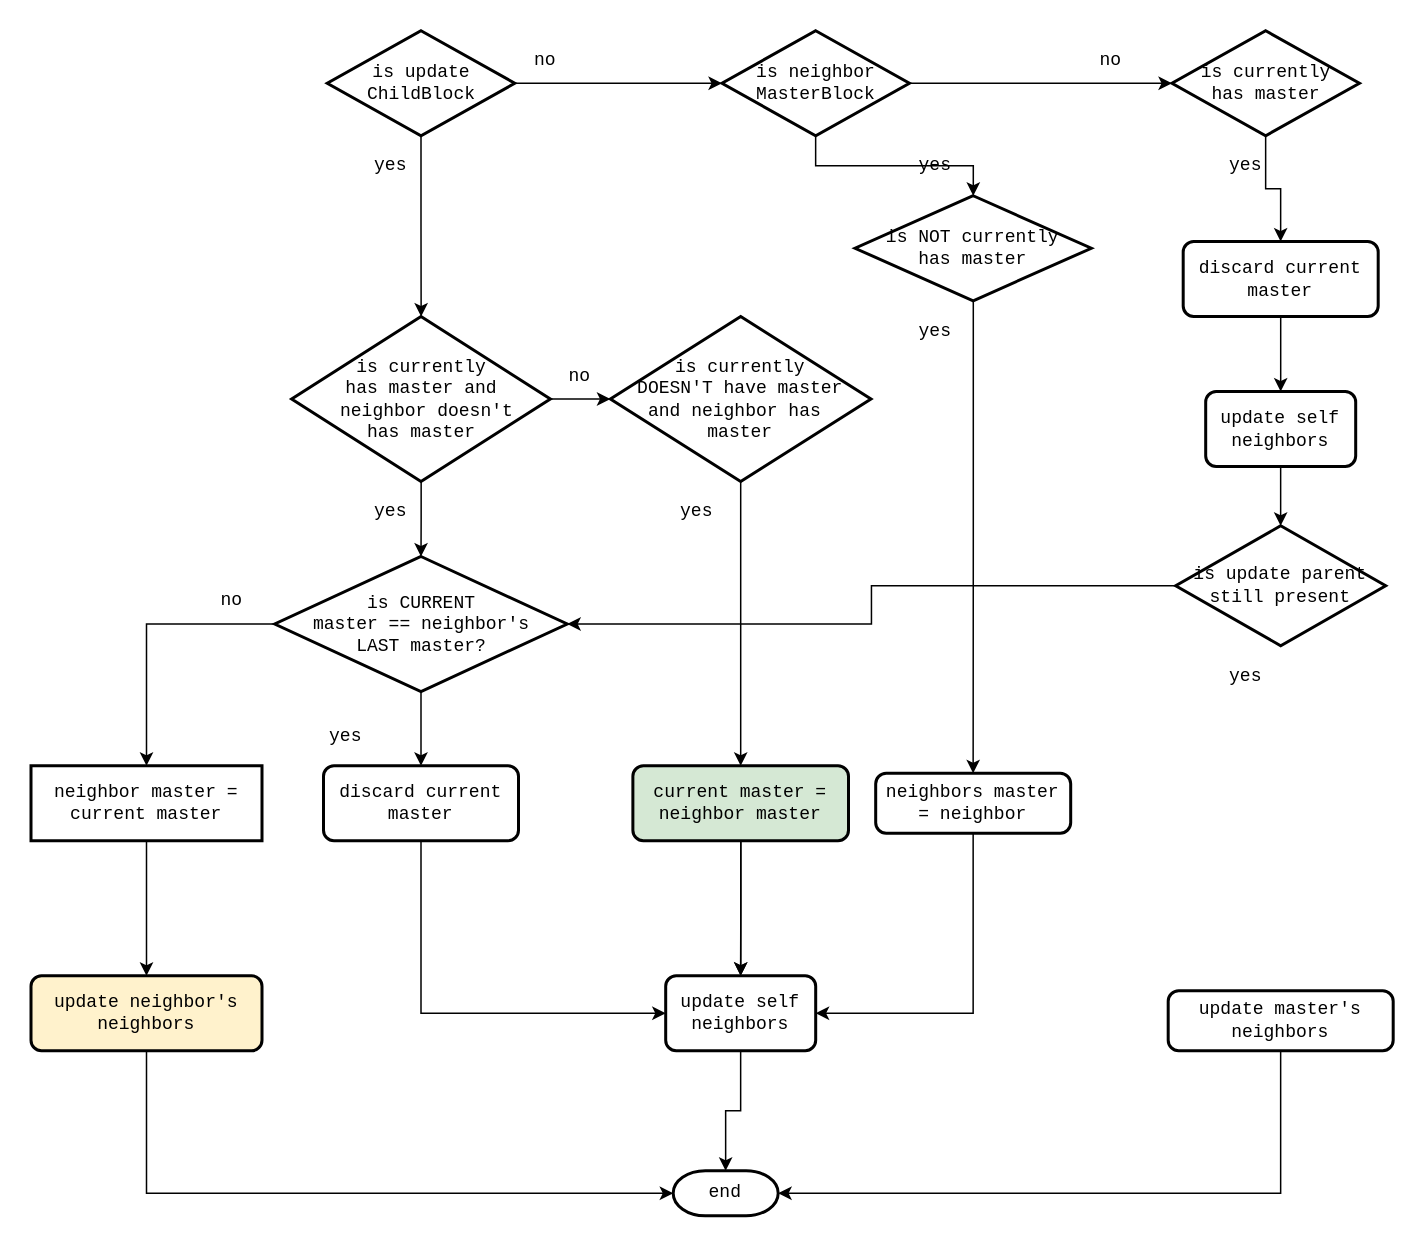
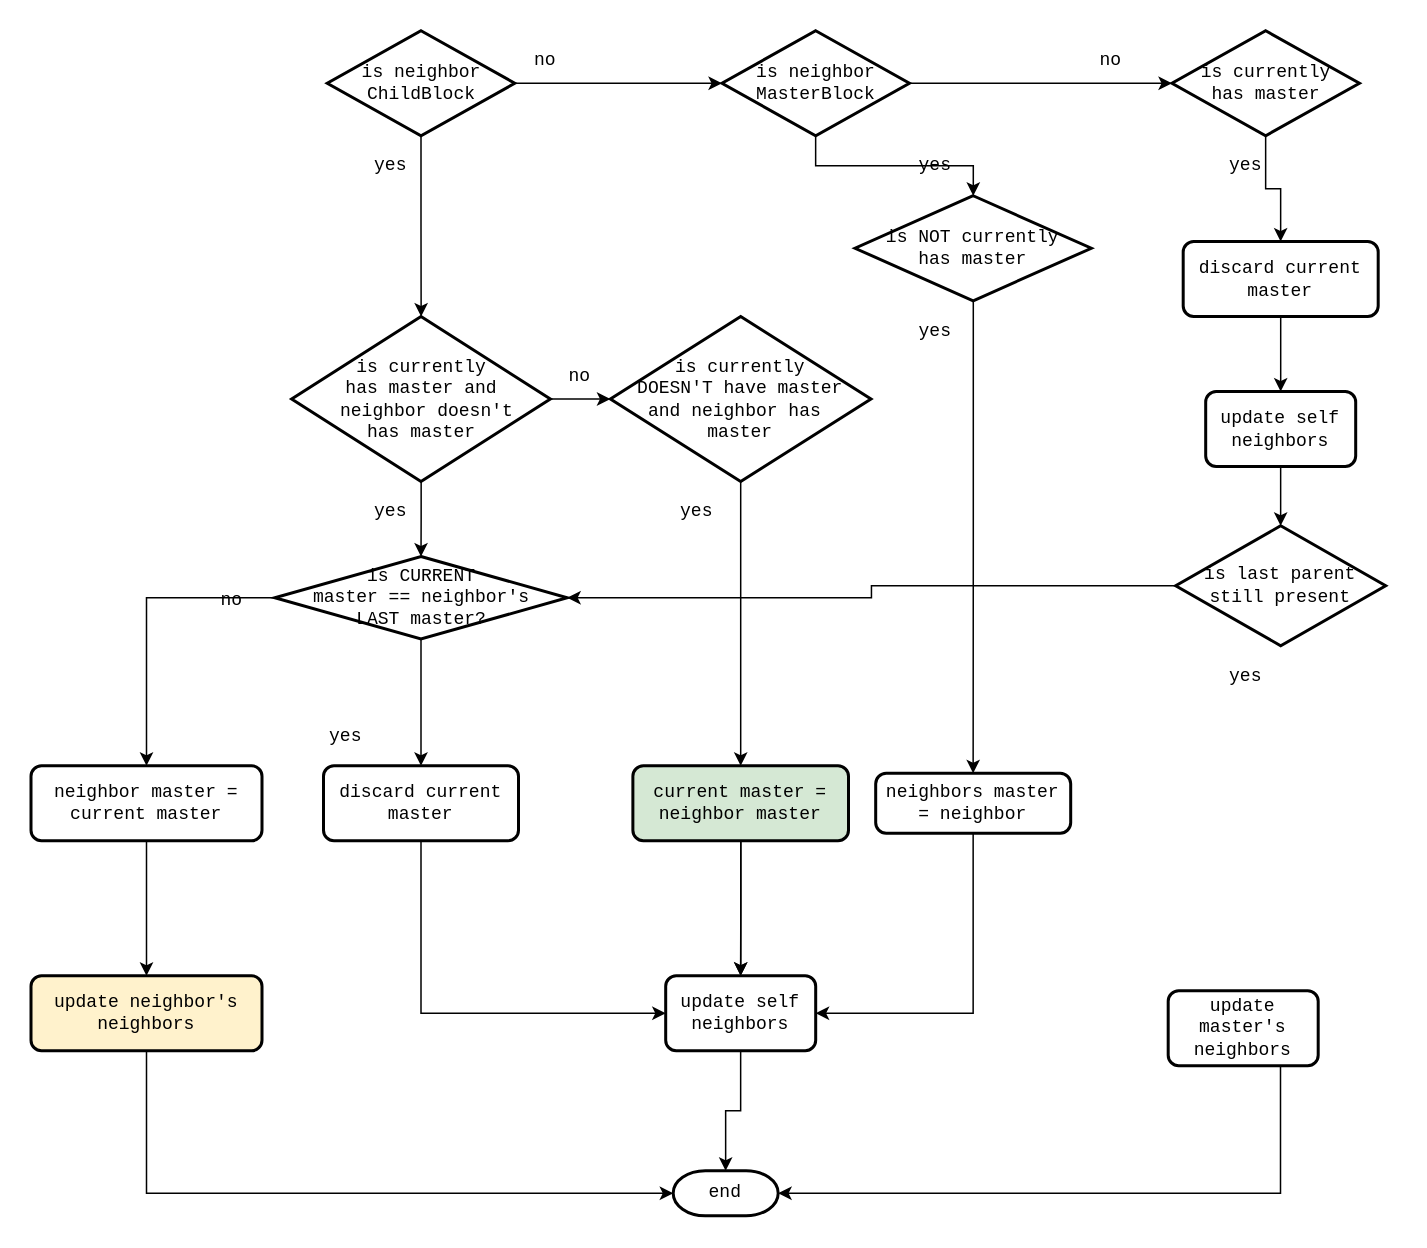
(422, 83) -> (422, 83)
(1280, 586) -> (1280, 586)
(421, 624) -> (421, 598)
(146, 803) -> (146, 803)
(1280, 1021) -> (1243, 1028)
